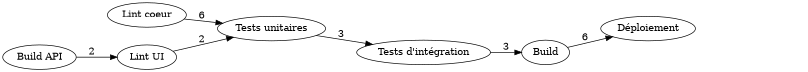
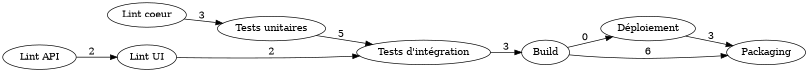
(202, 16) -> (202, 16)
(341, 34) -> (341, 34)
(585, 38) -> (585, 38)
(200, 45) -> (265, 58)
none -> (766, 52)
(39, 57) -> (39, 57)
